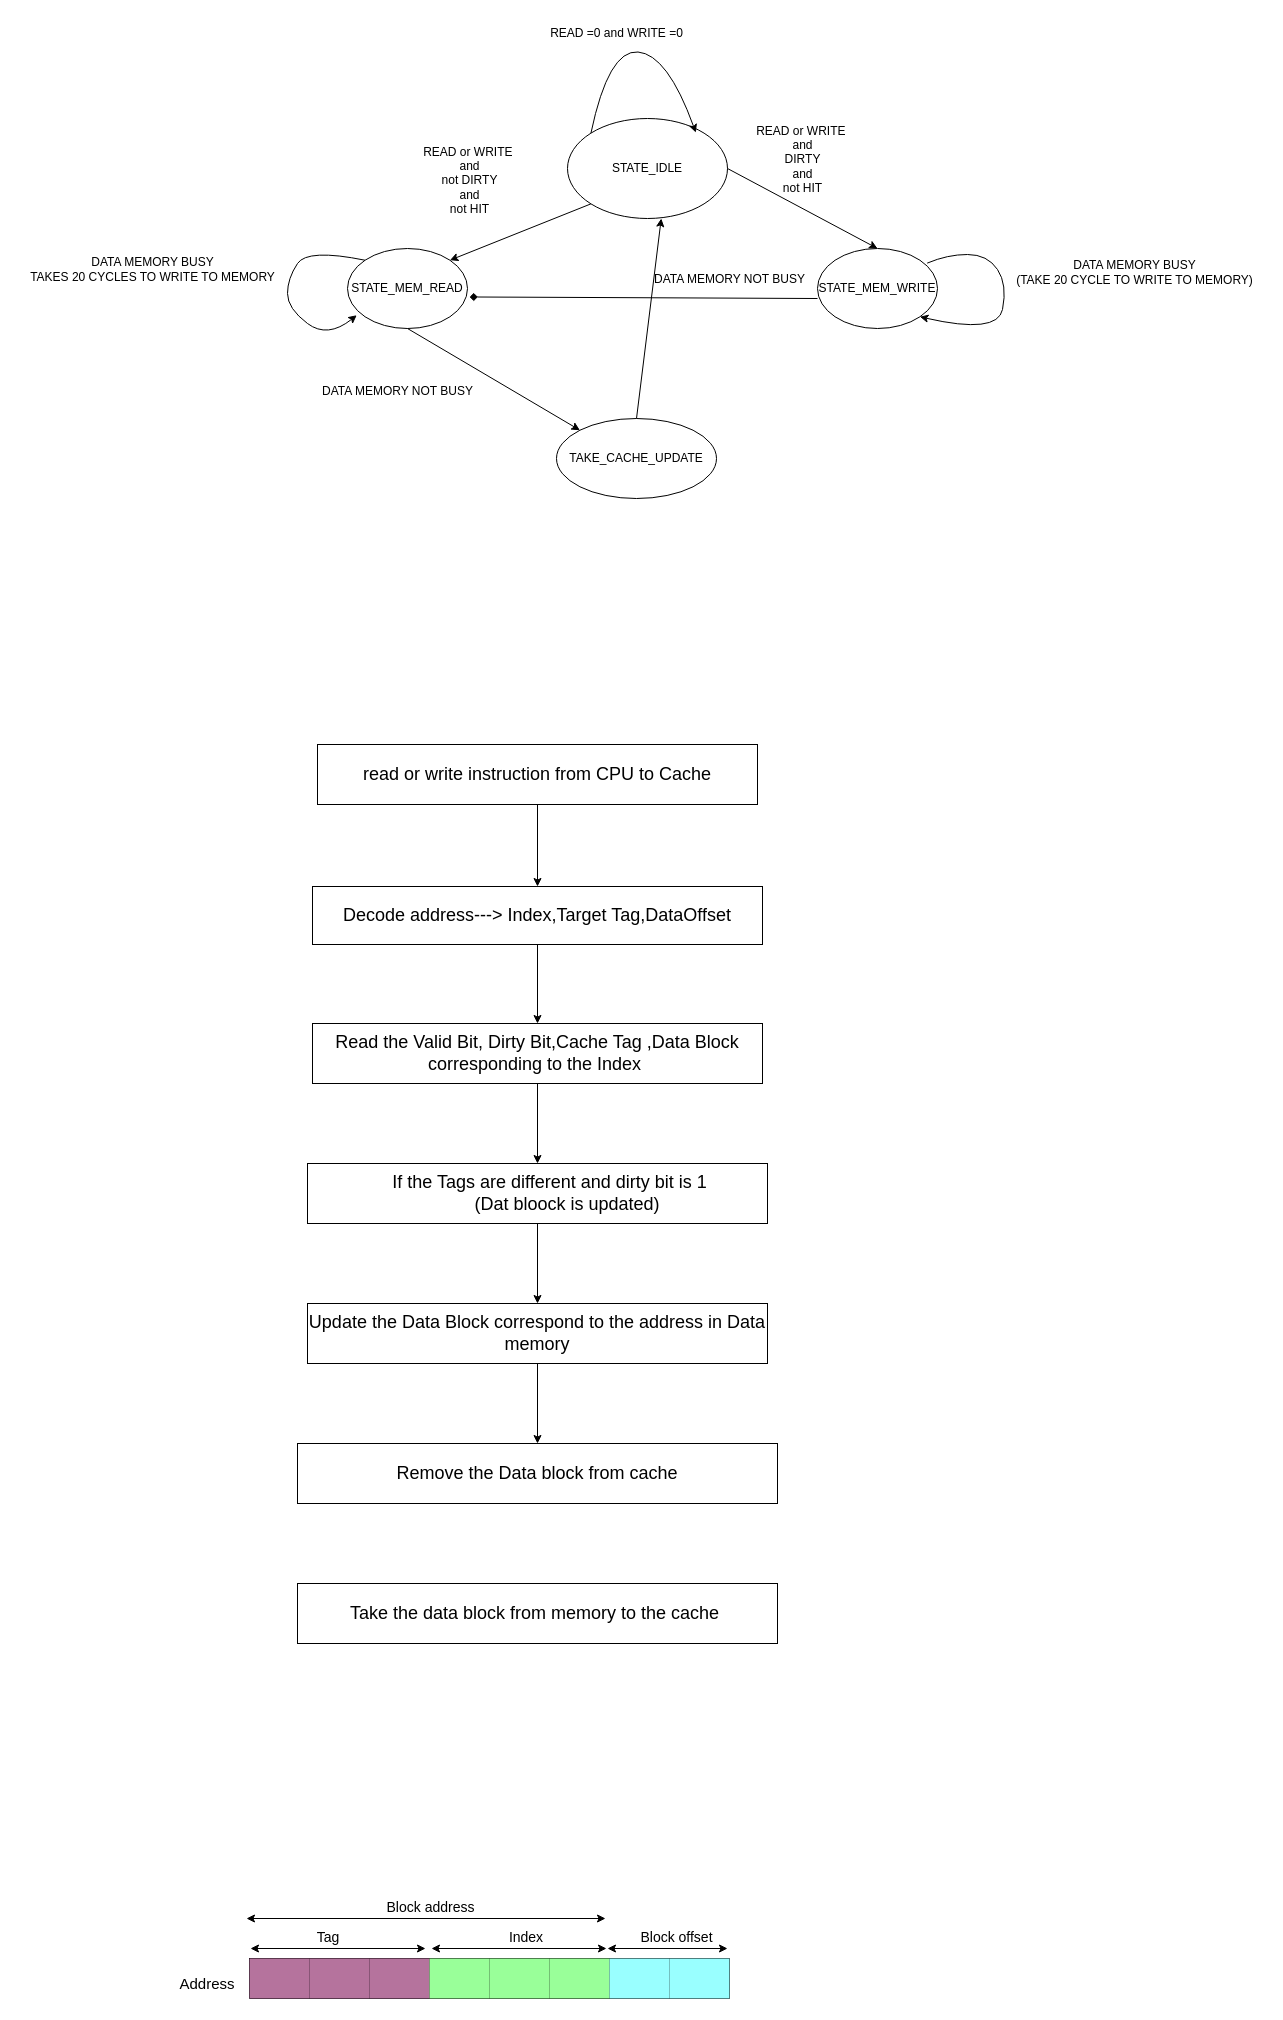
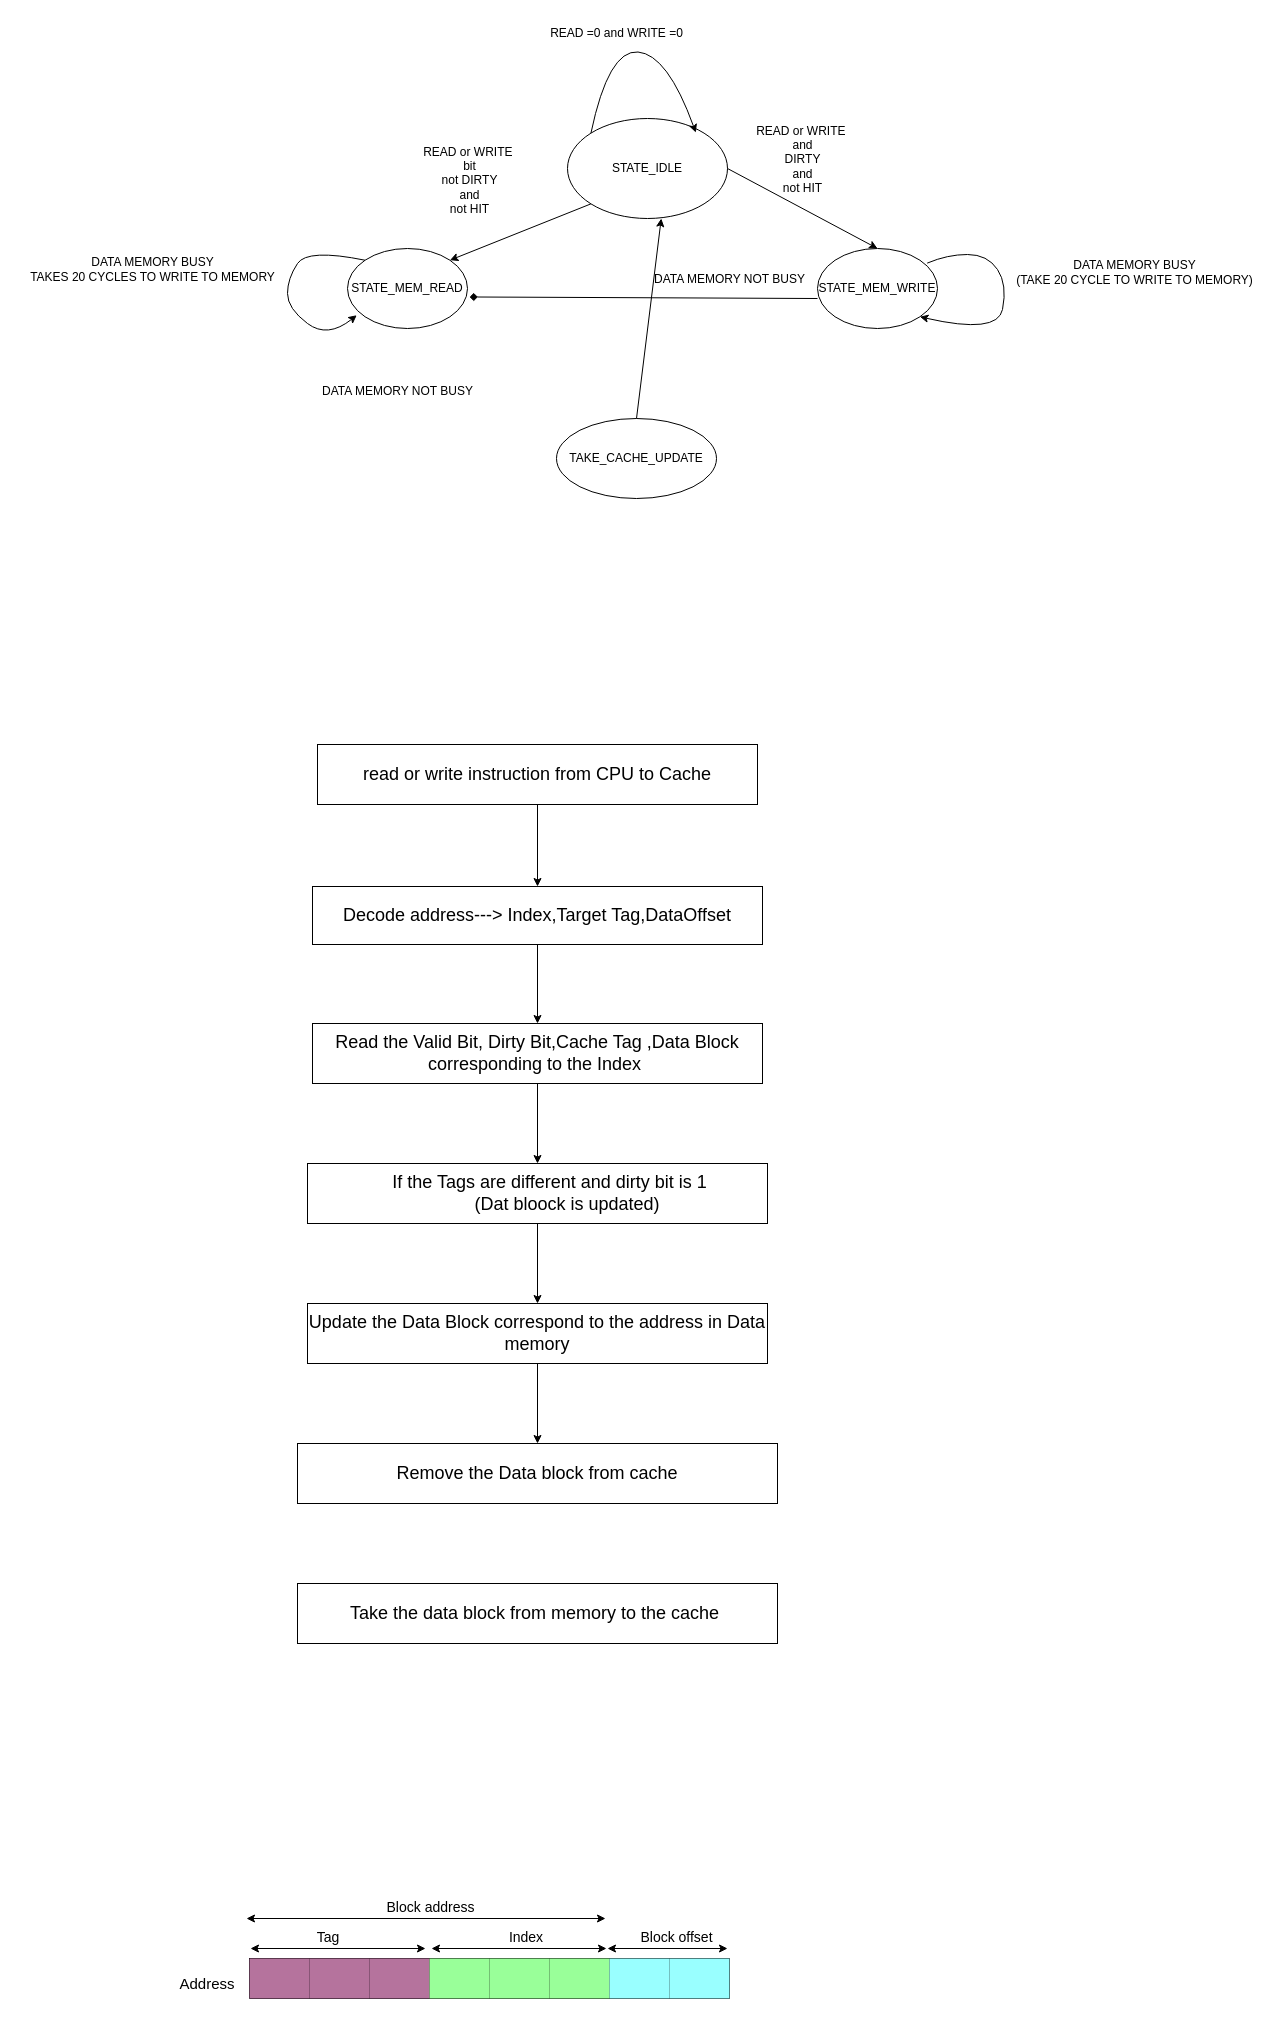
(470, 181) -> (470, 181)
(491, 377) -> none
